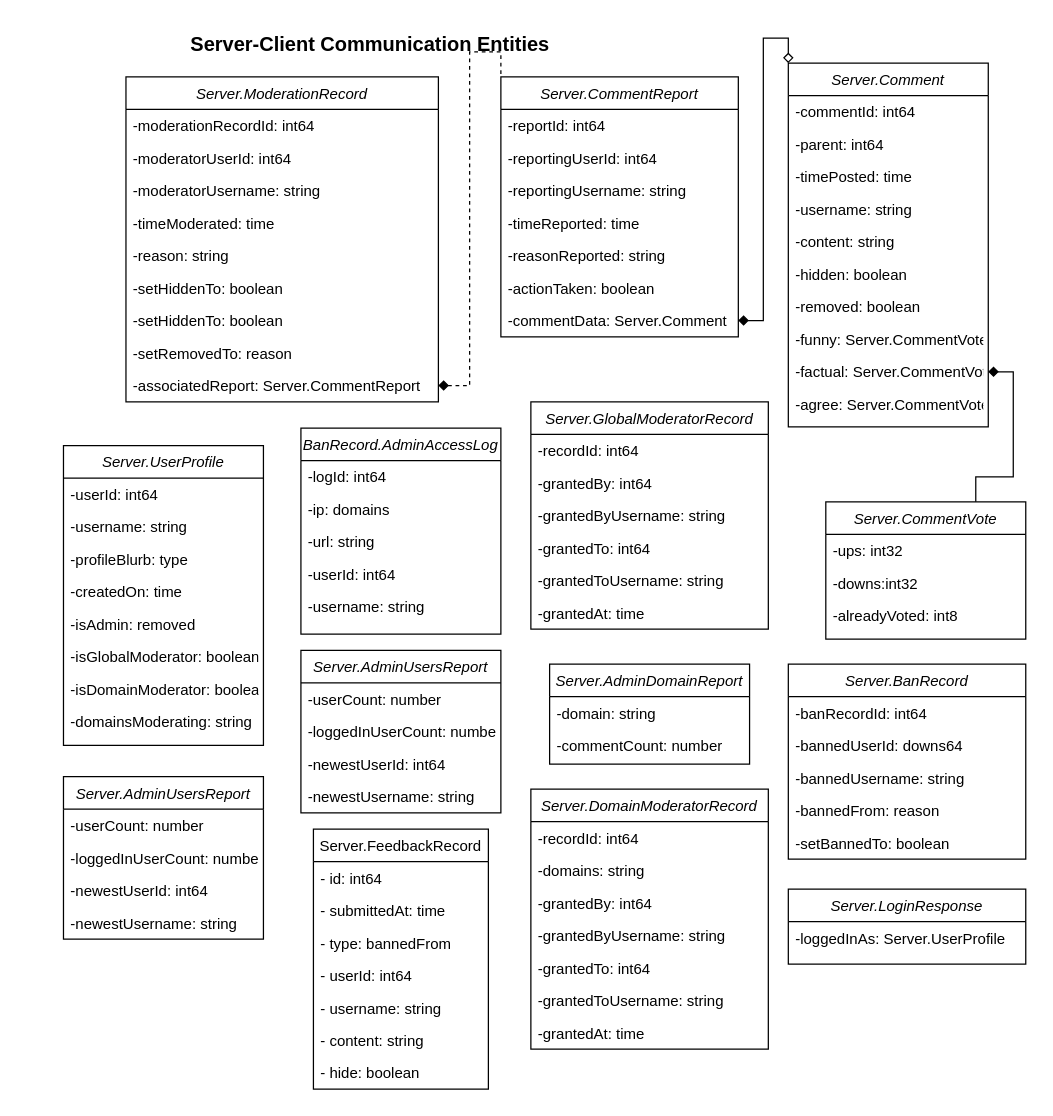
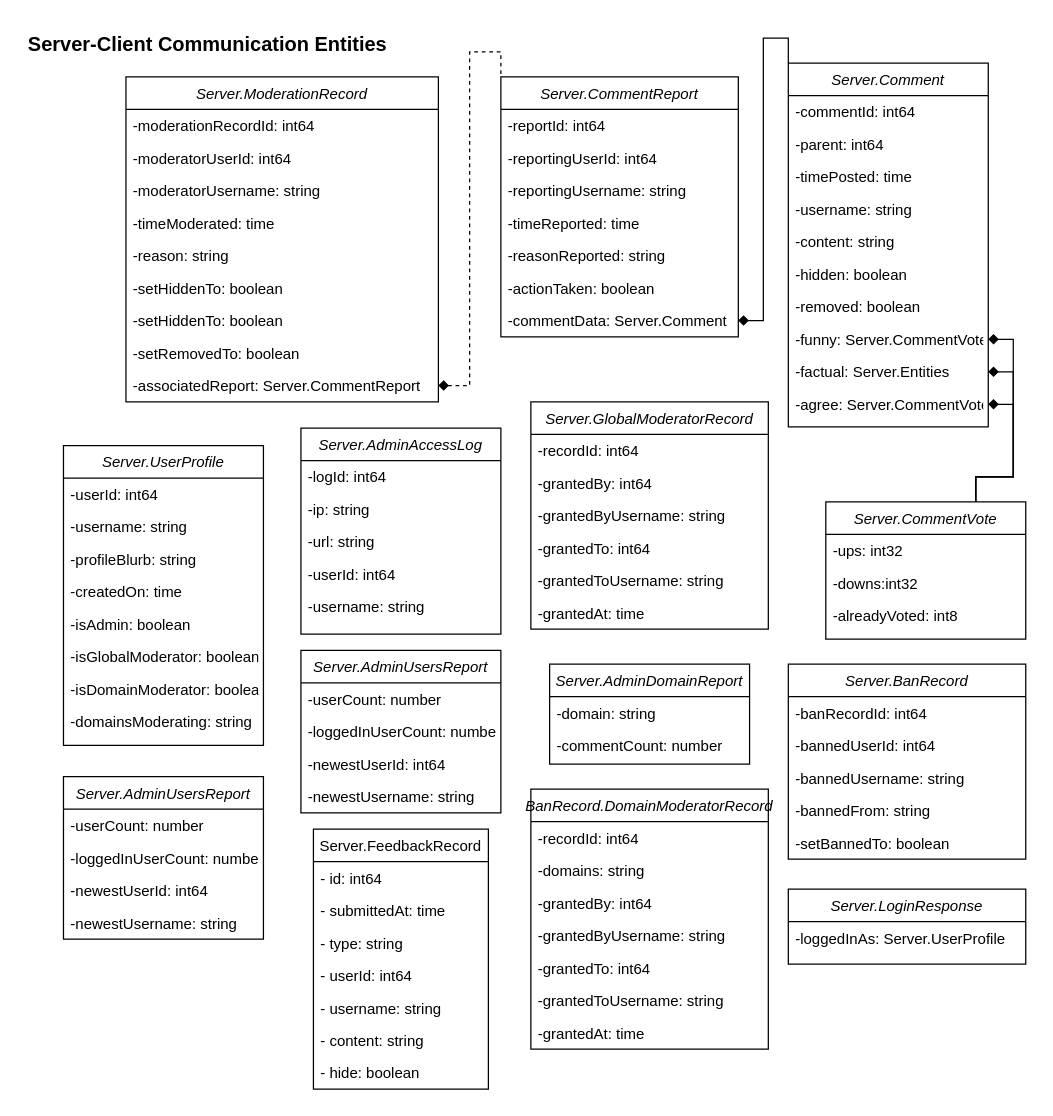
(376, 44) -> (213, 44)
(788, 52) -> (788, 57)
none -> (1013, 346)
(217, 354) -> (219, 354)
(905, 373) -> (888, 373)
none -> (1004, 404)
(400, 445) -> (400, 445)
(350, 510) -> (346, 510)
(140, 560) -> (147, 560)
(134, 625) -> (132, 625)
(884, 746) -> (873, 746)
(649, 806) -> (649, 806)
(871, 811) -> (869, 811)
(390, 944) -> (371, 944)
